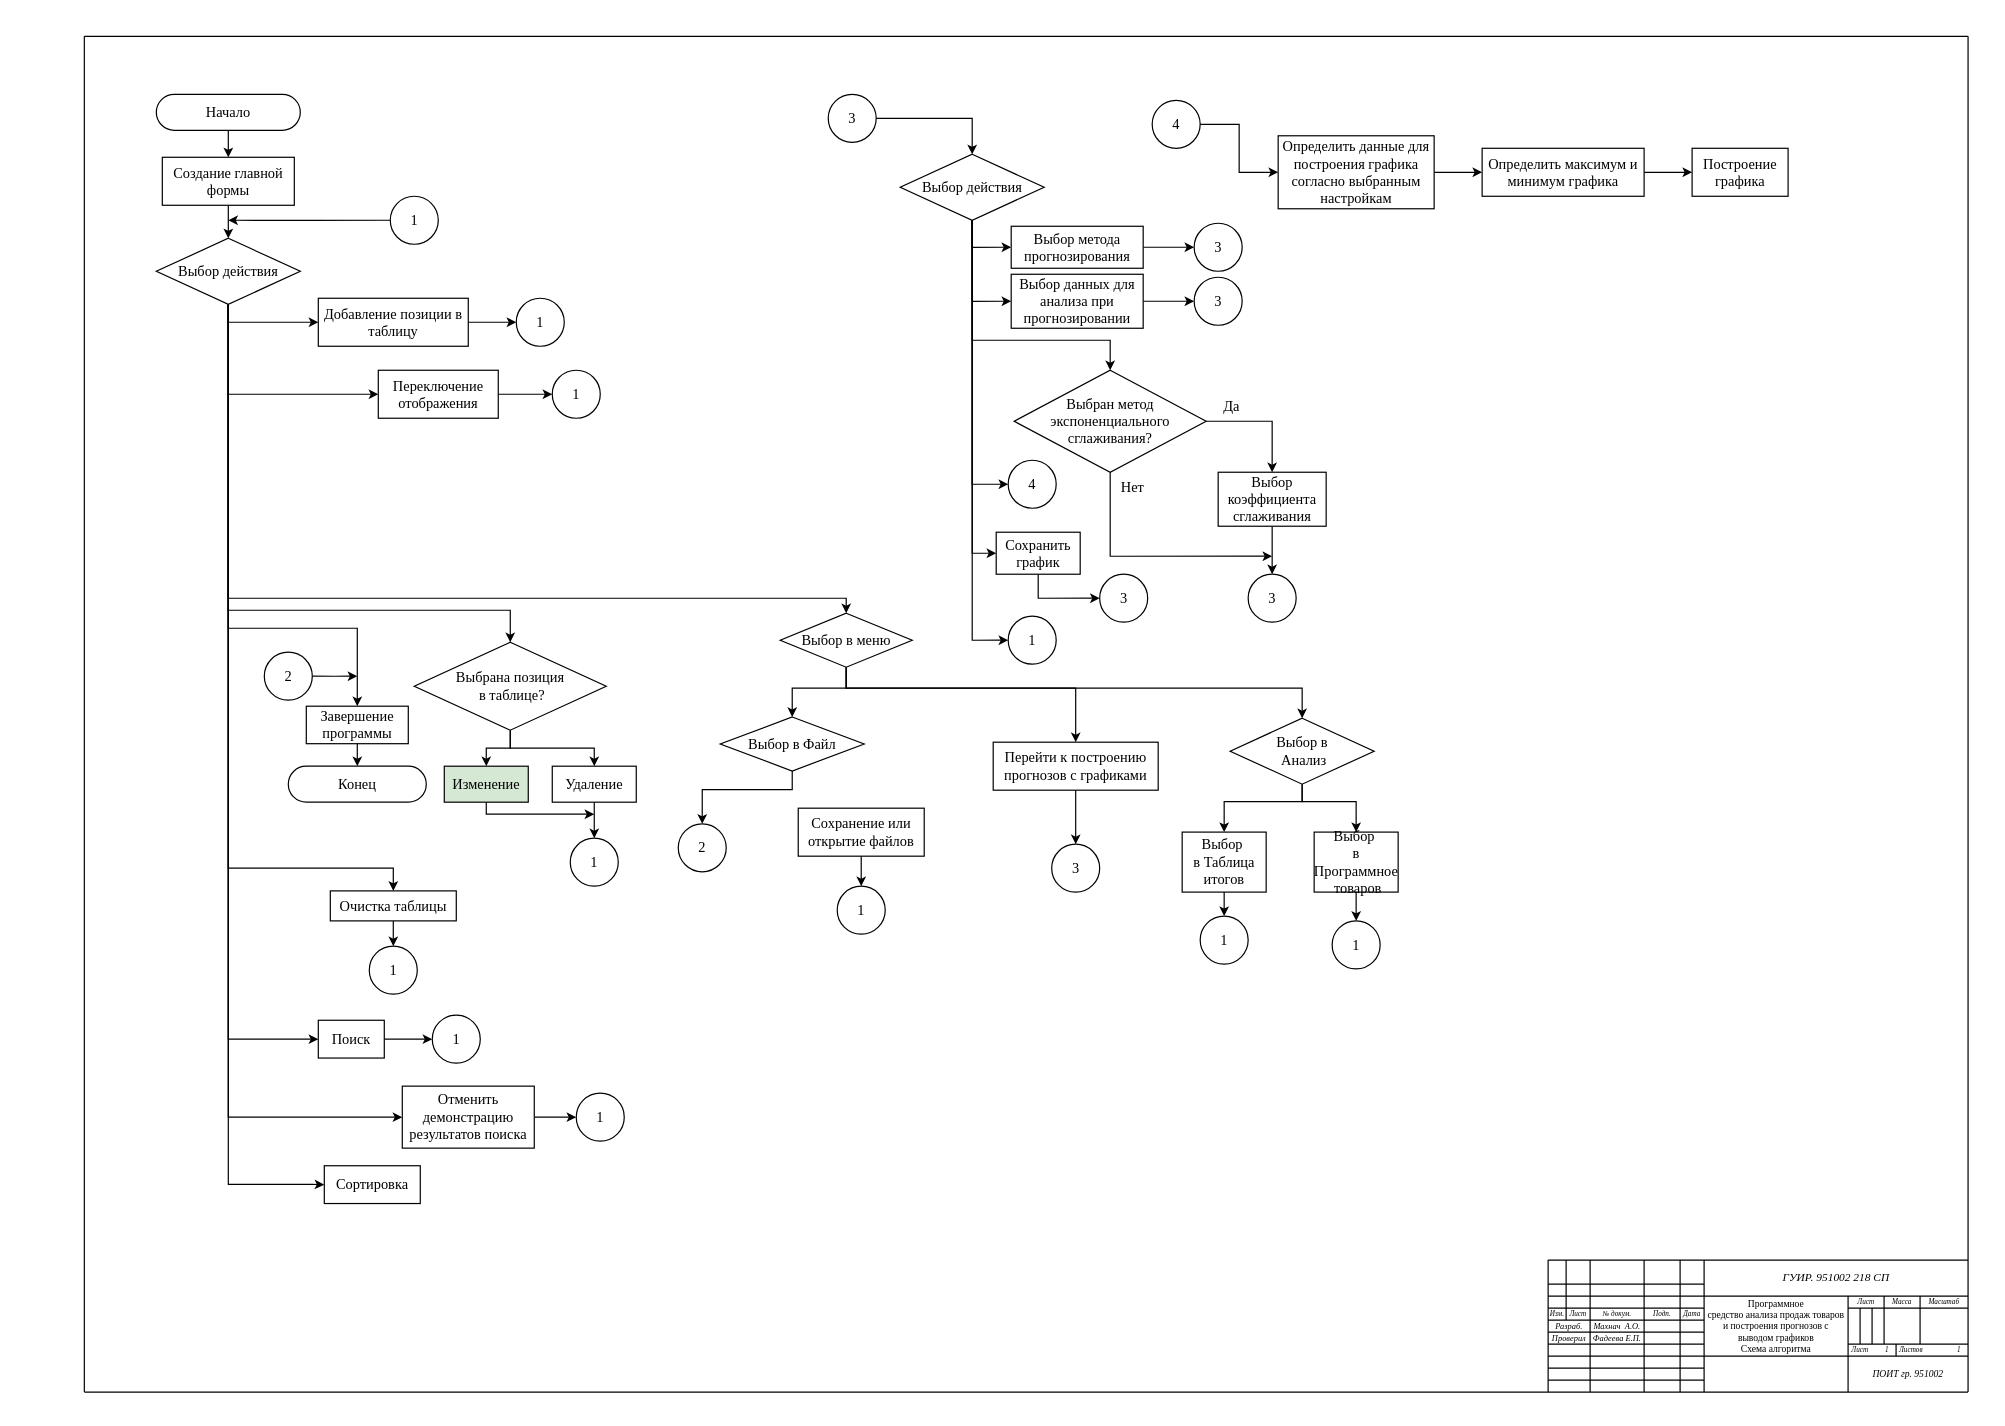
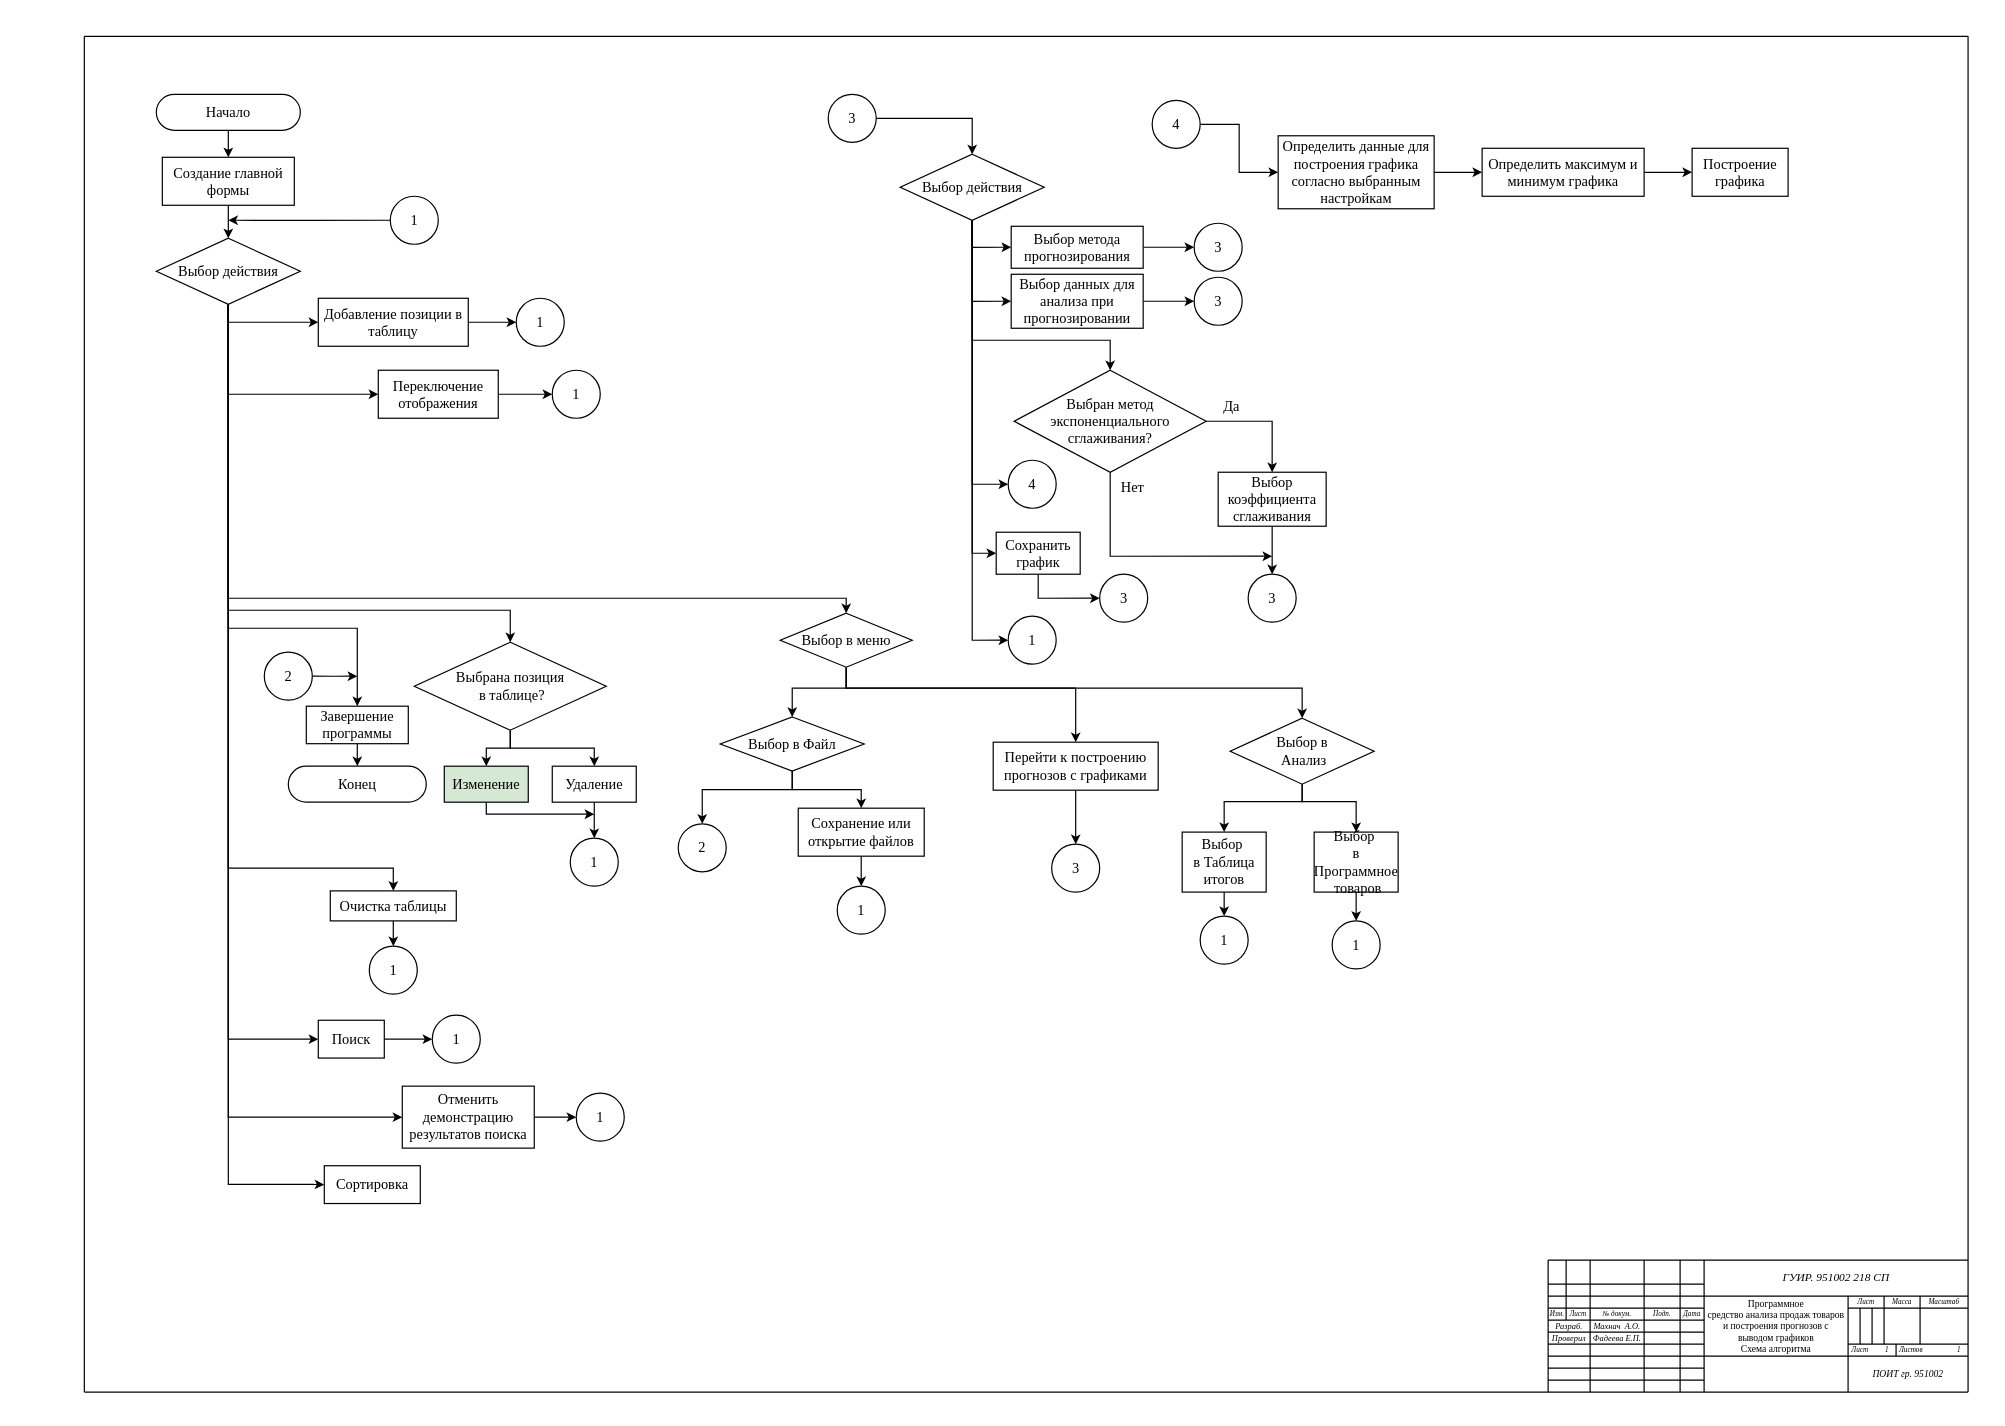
none -> (832, 790)
